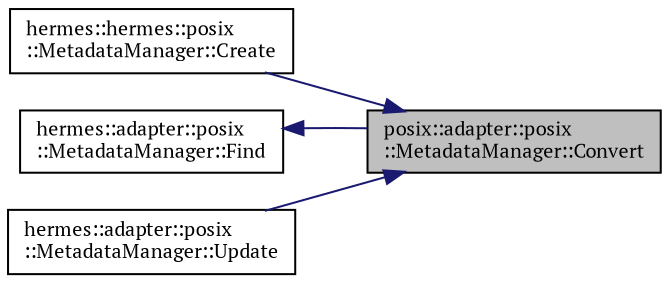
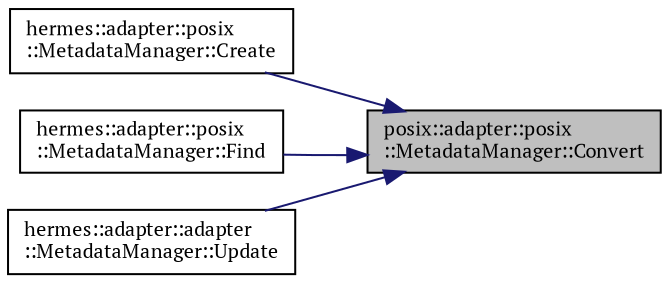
(152, 41) -> (152, 41)
(336, 128) -> (315, 155)
(152, 242) -> (152, 242)
